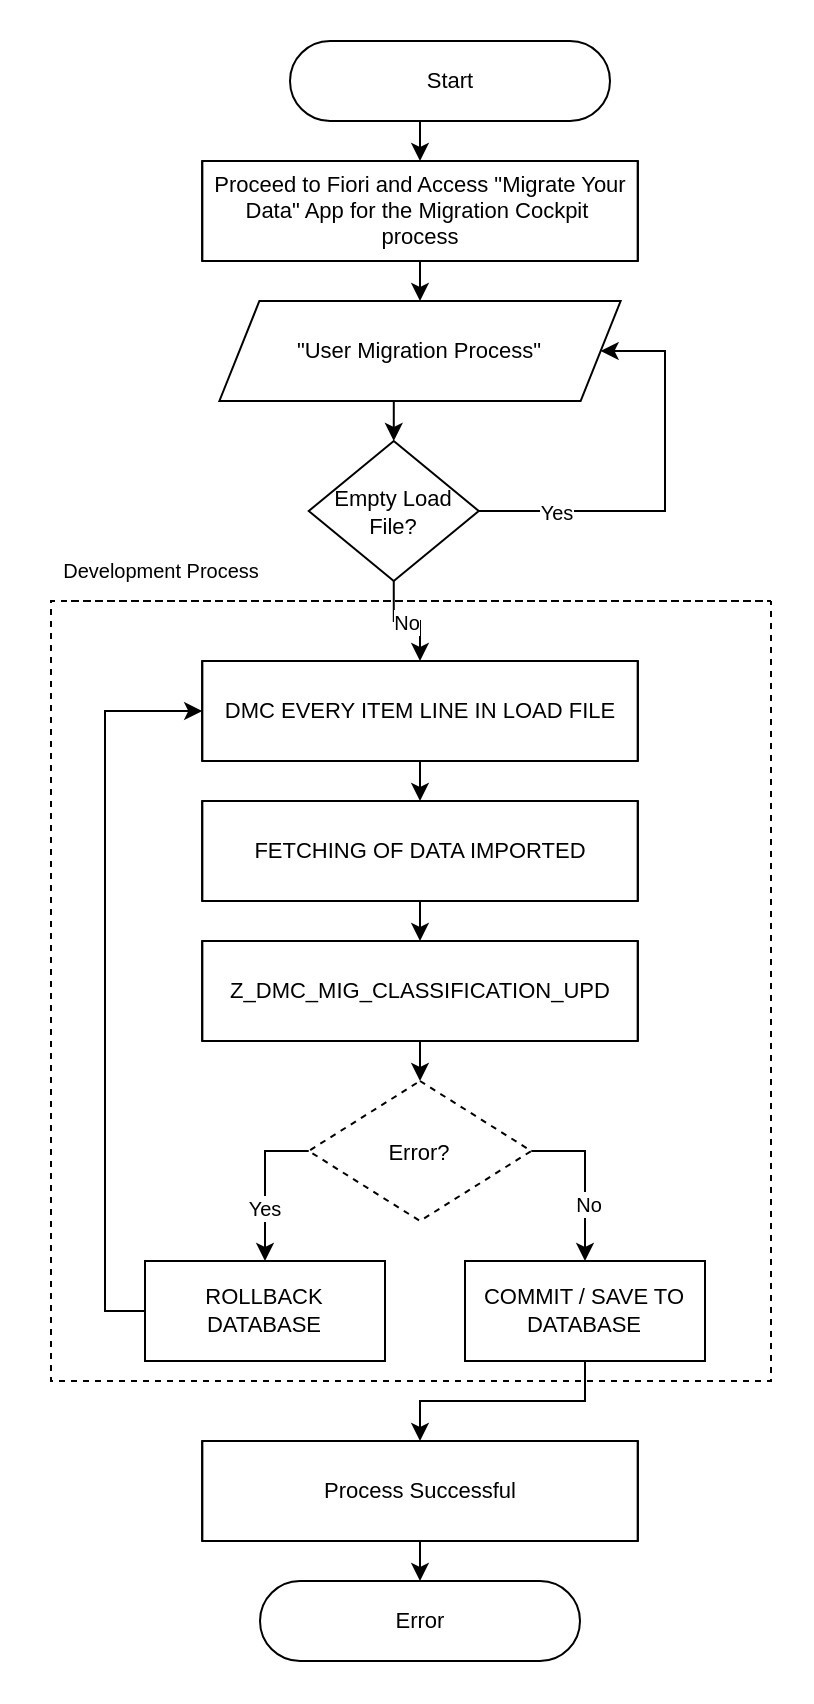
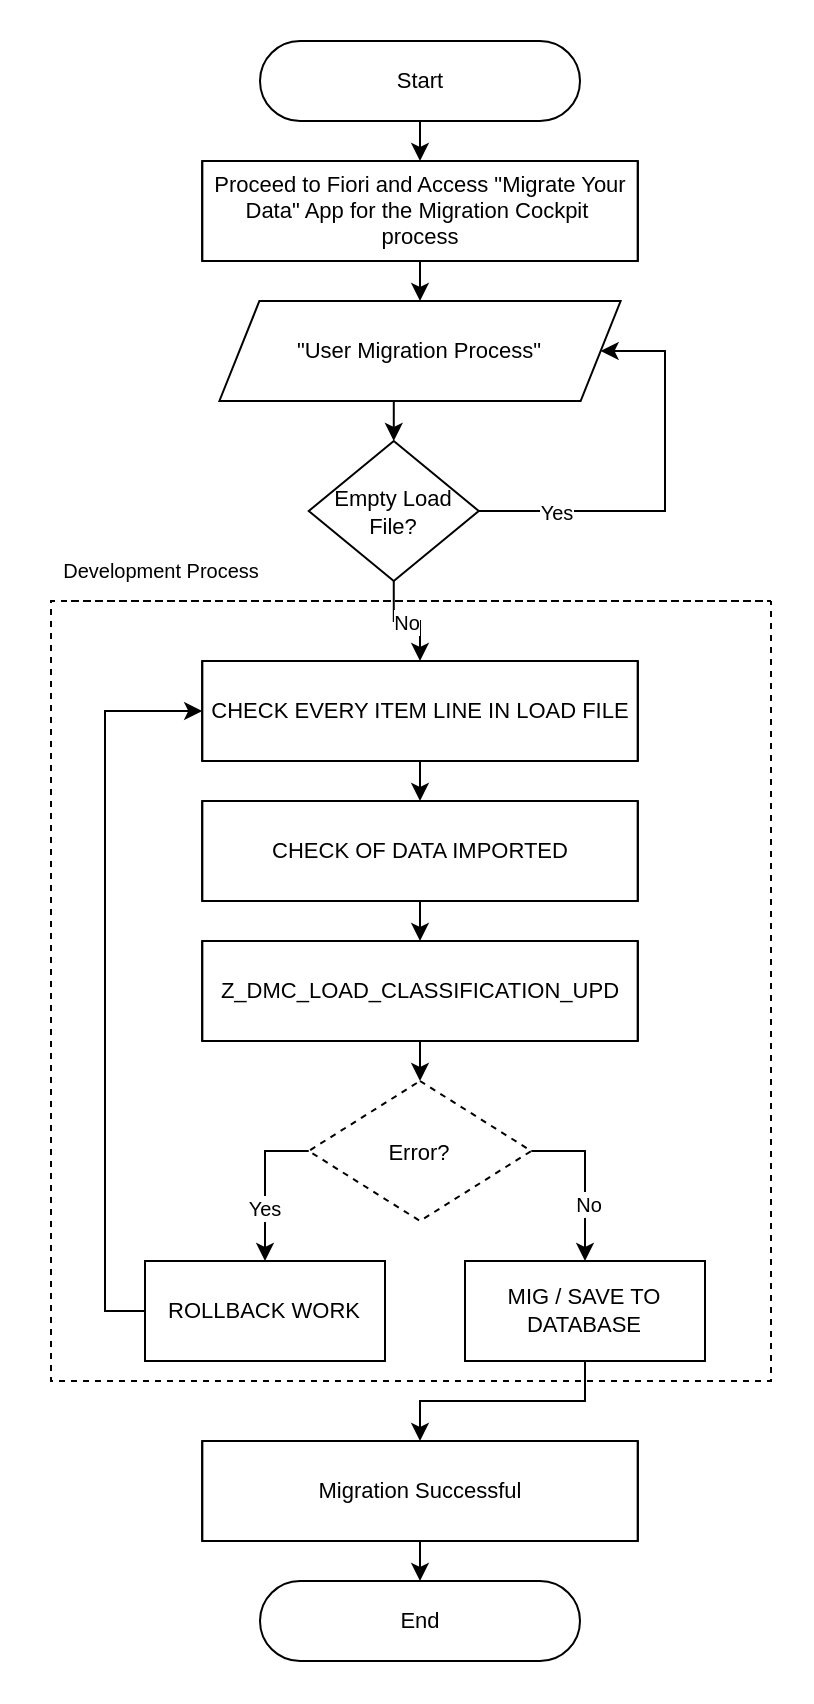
(450, 81) -> (420, 81)
(421, 711) -> (421, 711)
(421, 851) -> (421, 851)
(421, 991) -> (421, 991)
(265, 1311) -> (265, 1311)
(585, 1311) -> (585, 1311)
(421, 1491) -> (421, 1491)
(421, 1621) -> (421, 1621)
